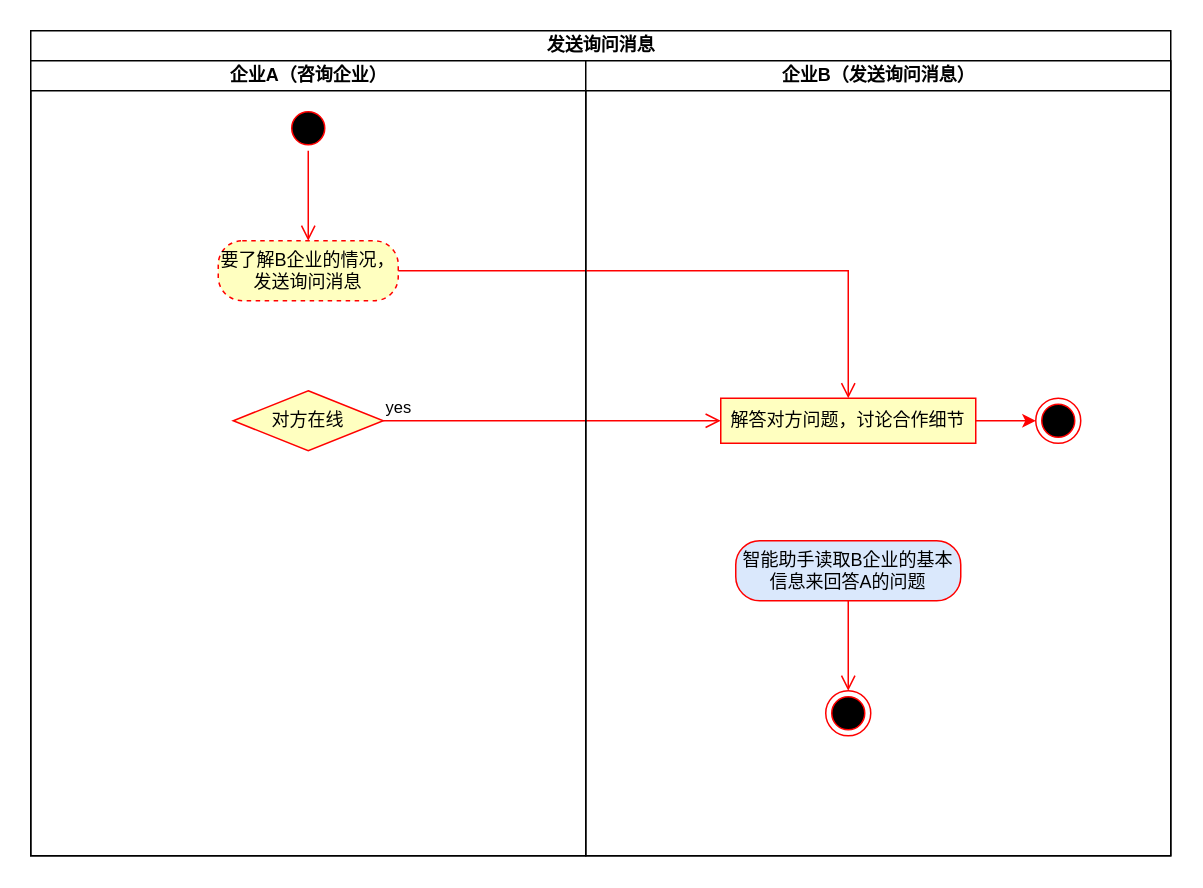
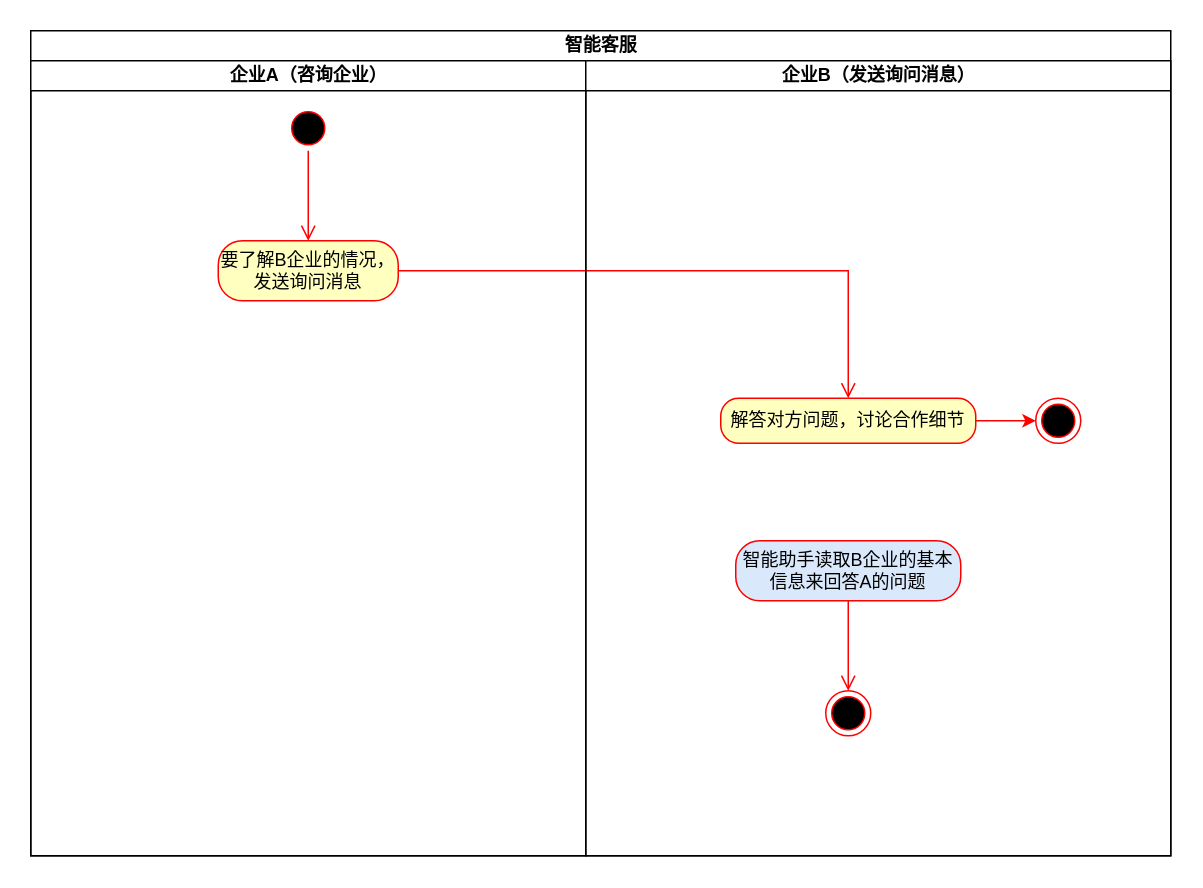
(602, 46) -> (602, 46)
(308, 271) -> (308, 271)
(308, 421) -> none
(550, 421) -> none
(848, 421) -> (848, 421)
